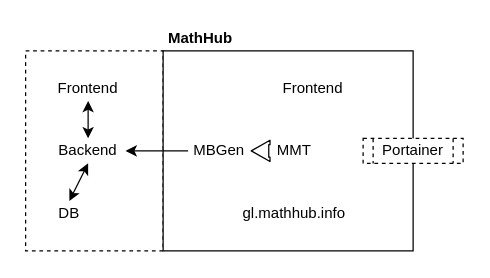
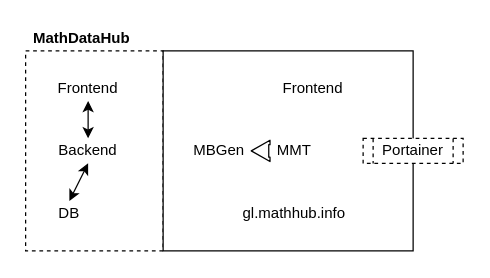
none -> (82, 38)
(201, 38) -> none
(161, 151) -> none
